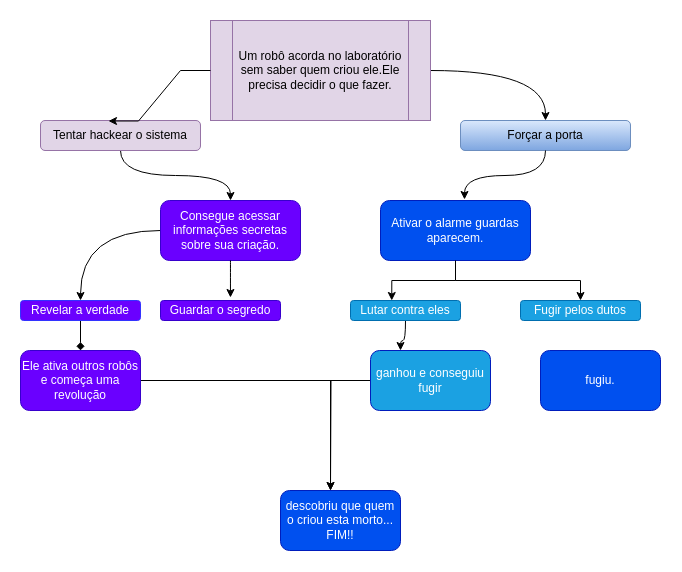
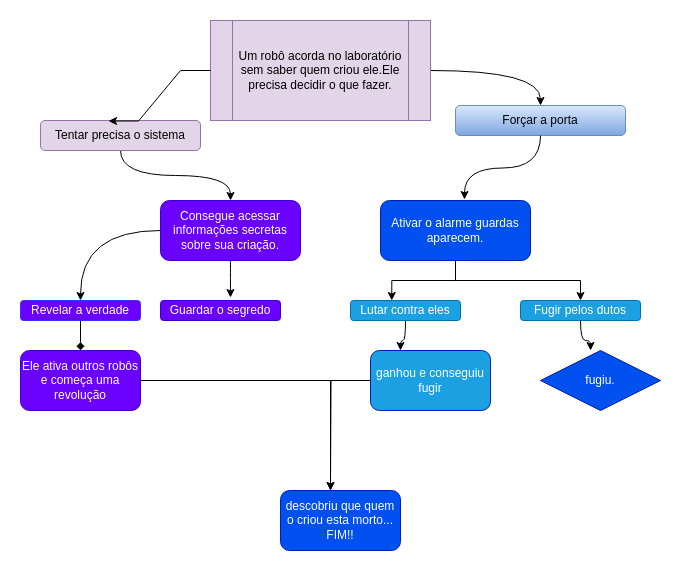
(121, 136) -> (121, 136)
(546, 136) -> (541, 121)
none -> (582, 337)
(601, 381) -> (601, 381)
